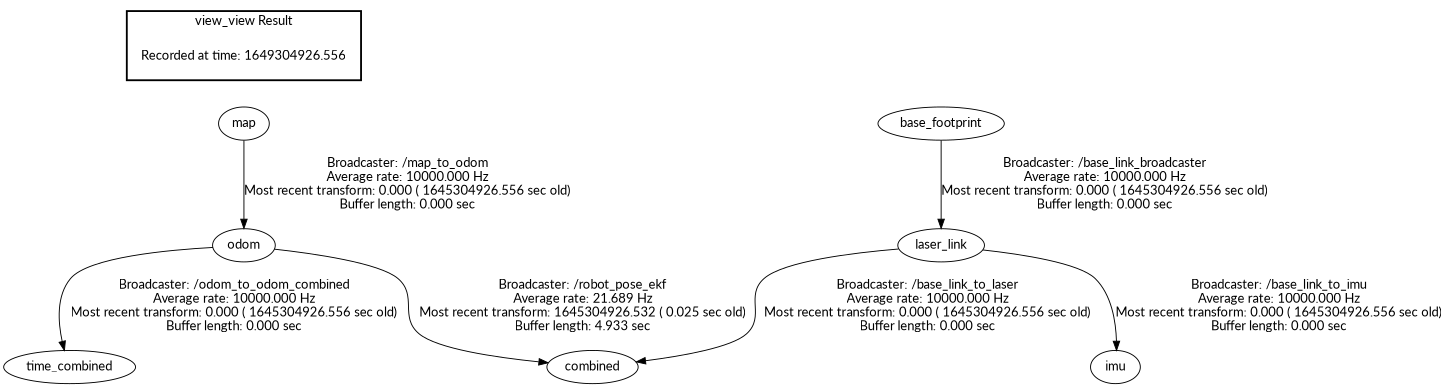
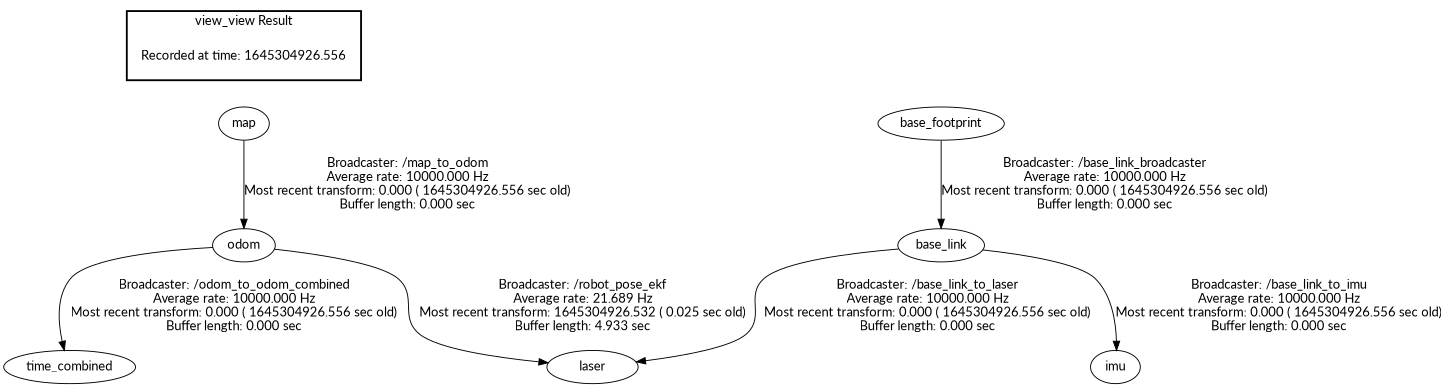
(244, 56) -> (244, 56)
(941, 245) -> (941, 245)
(593, 367) -> (593, 367)
